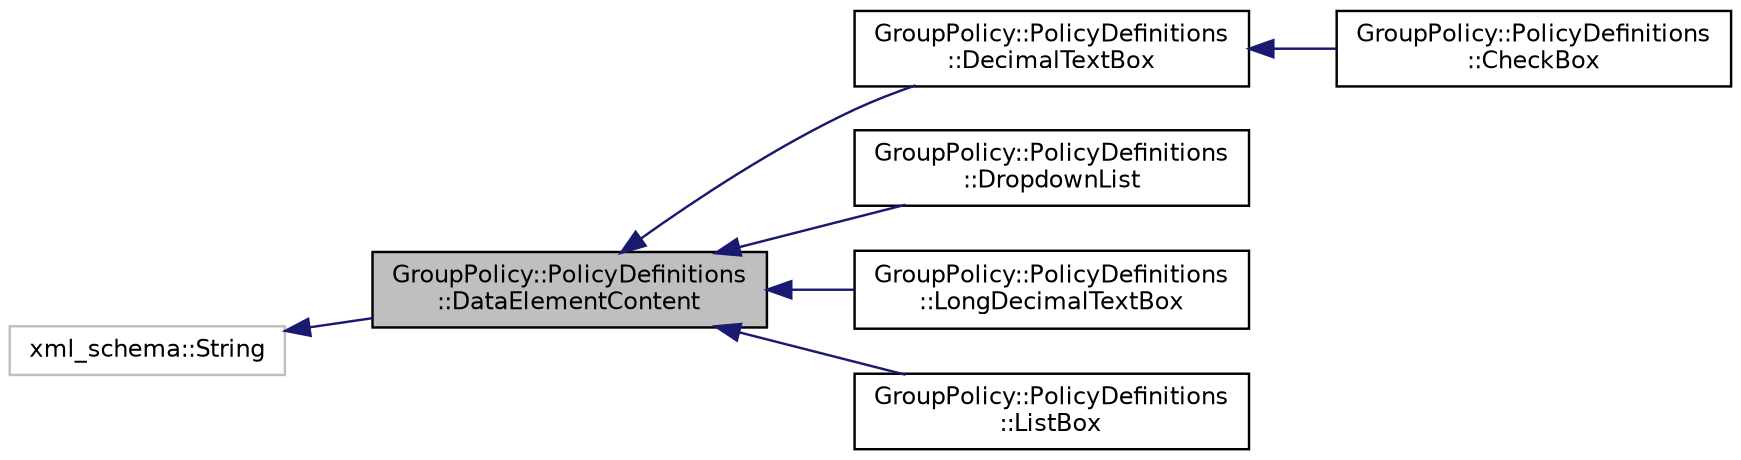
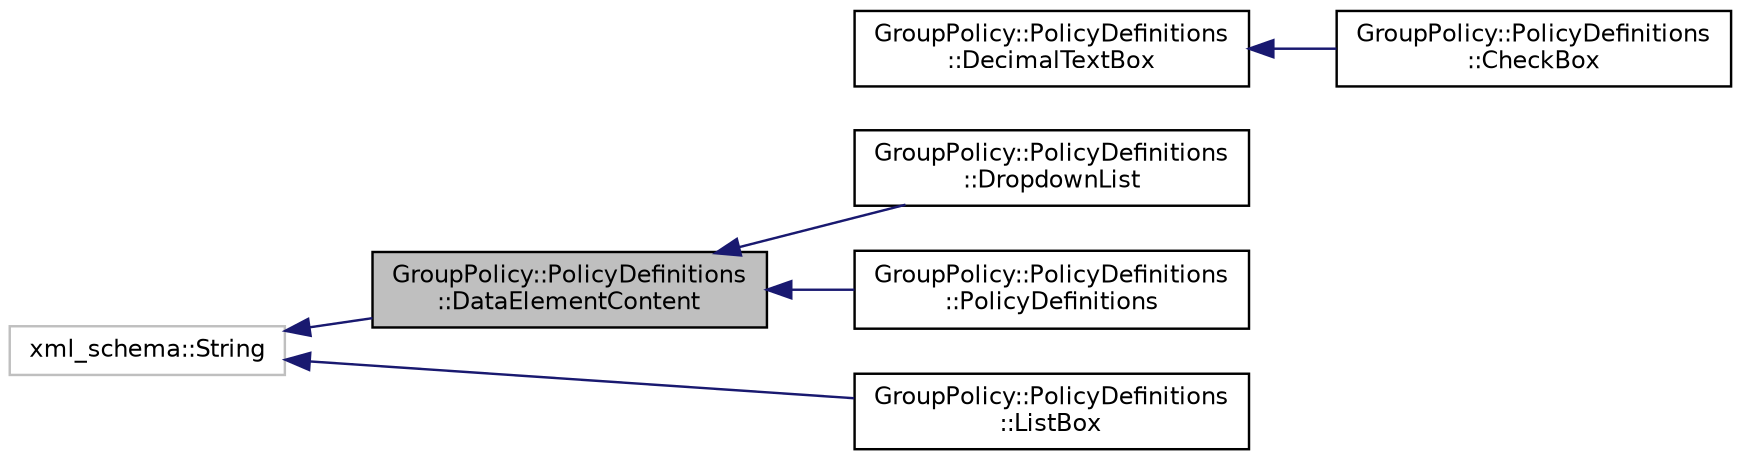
(773, 153) -> none
(1052, 290) -> (1052, 290)
(822, 354) -> (582, 380)
